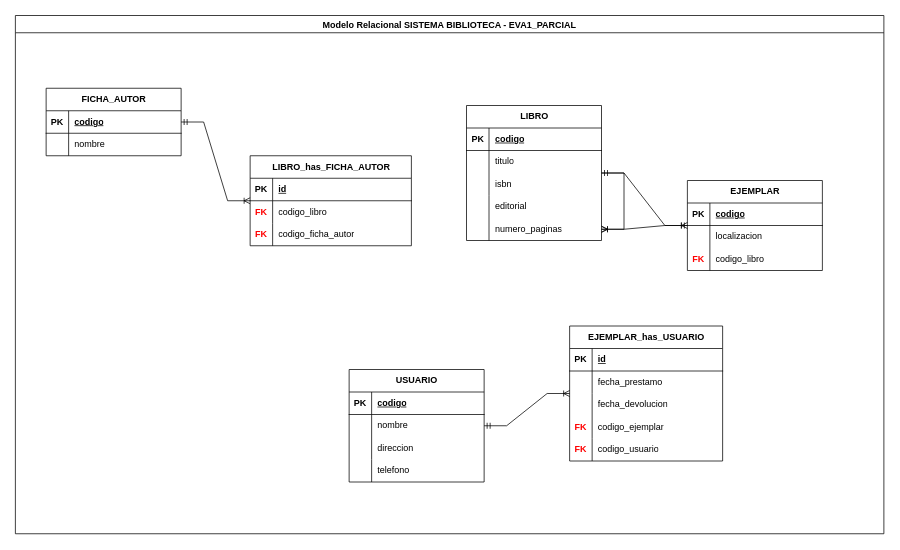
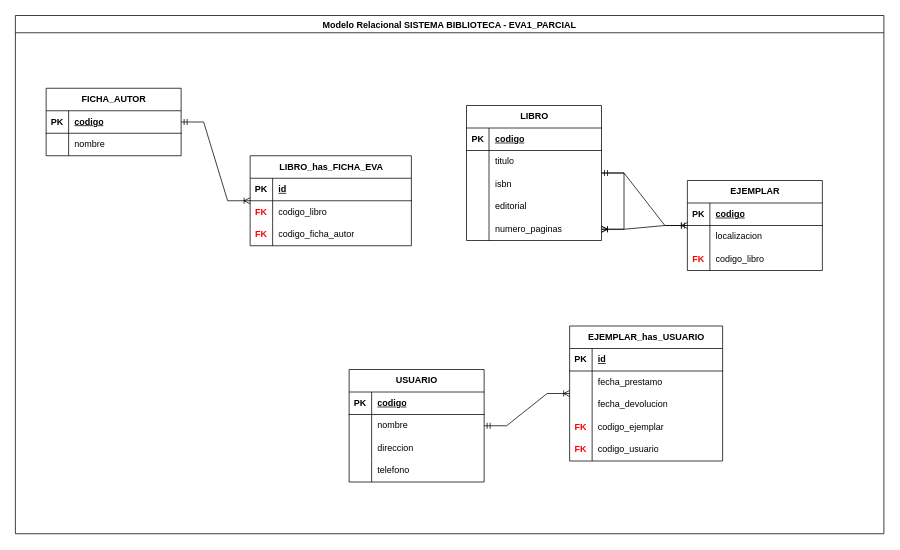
(332, 167) -> (332, 167)
